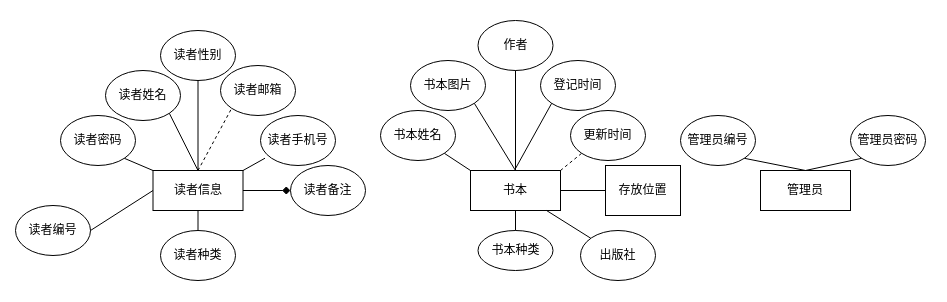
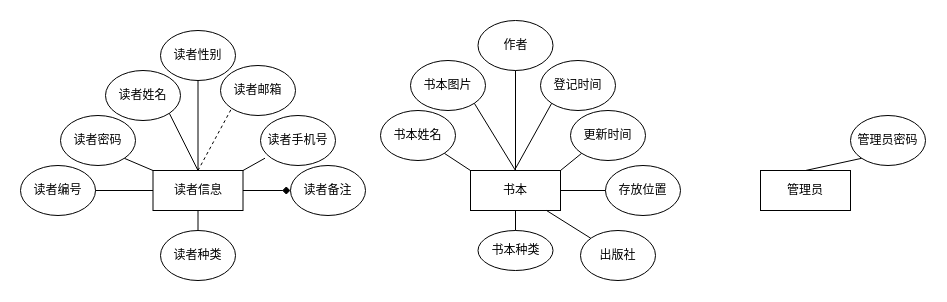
(718, 141) -> none
(571, 162) -> (571, 162)
(774, 164) -> none
(643, 191) -> (643, 191)
(53, 231) -> (58, 191)
